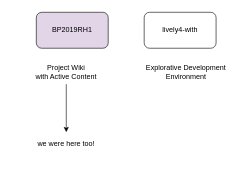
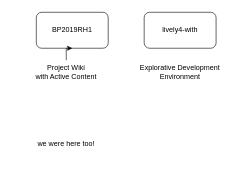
(72, 30) -> (72, 30)
(186, 72) -> (180, 72)
(66, 126) -> (66, 53)
